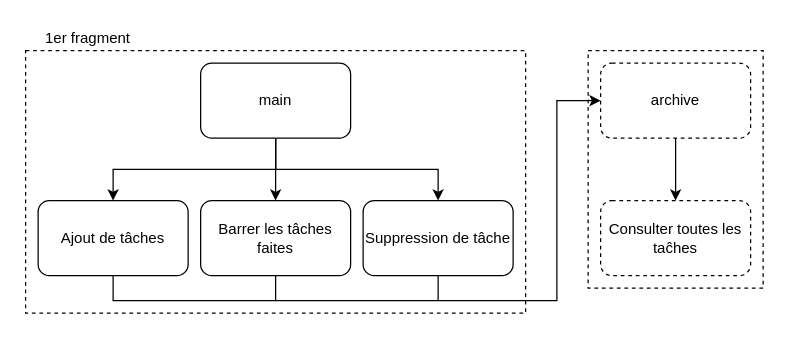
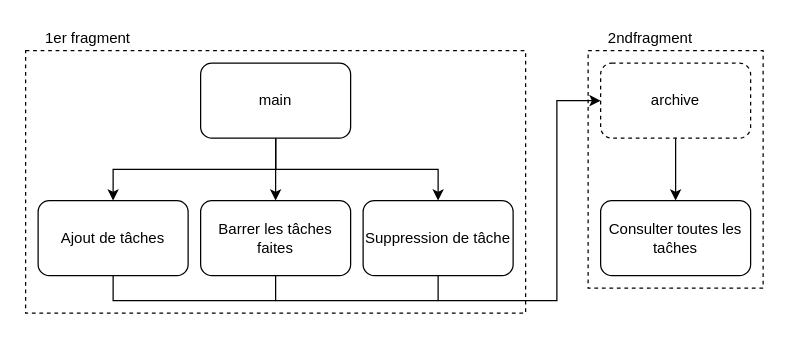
none -> (651, 38)
(676, 238) -> (676, 238)
